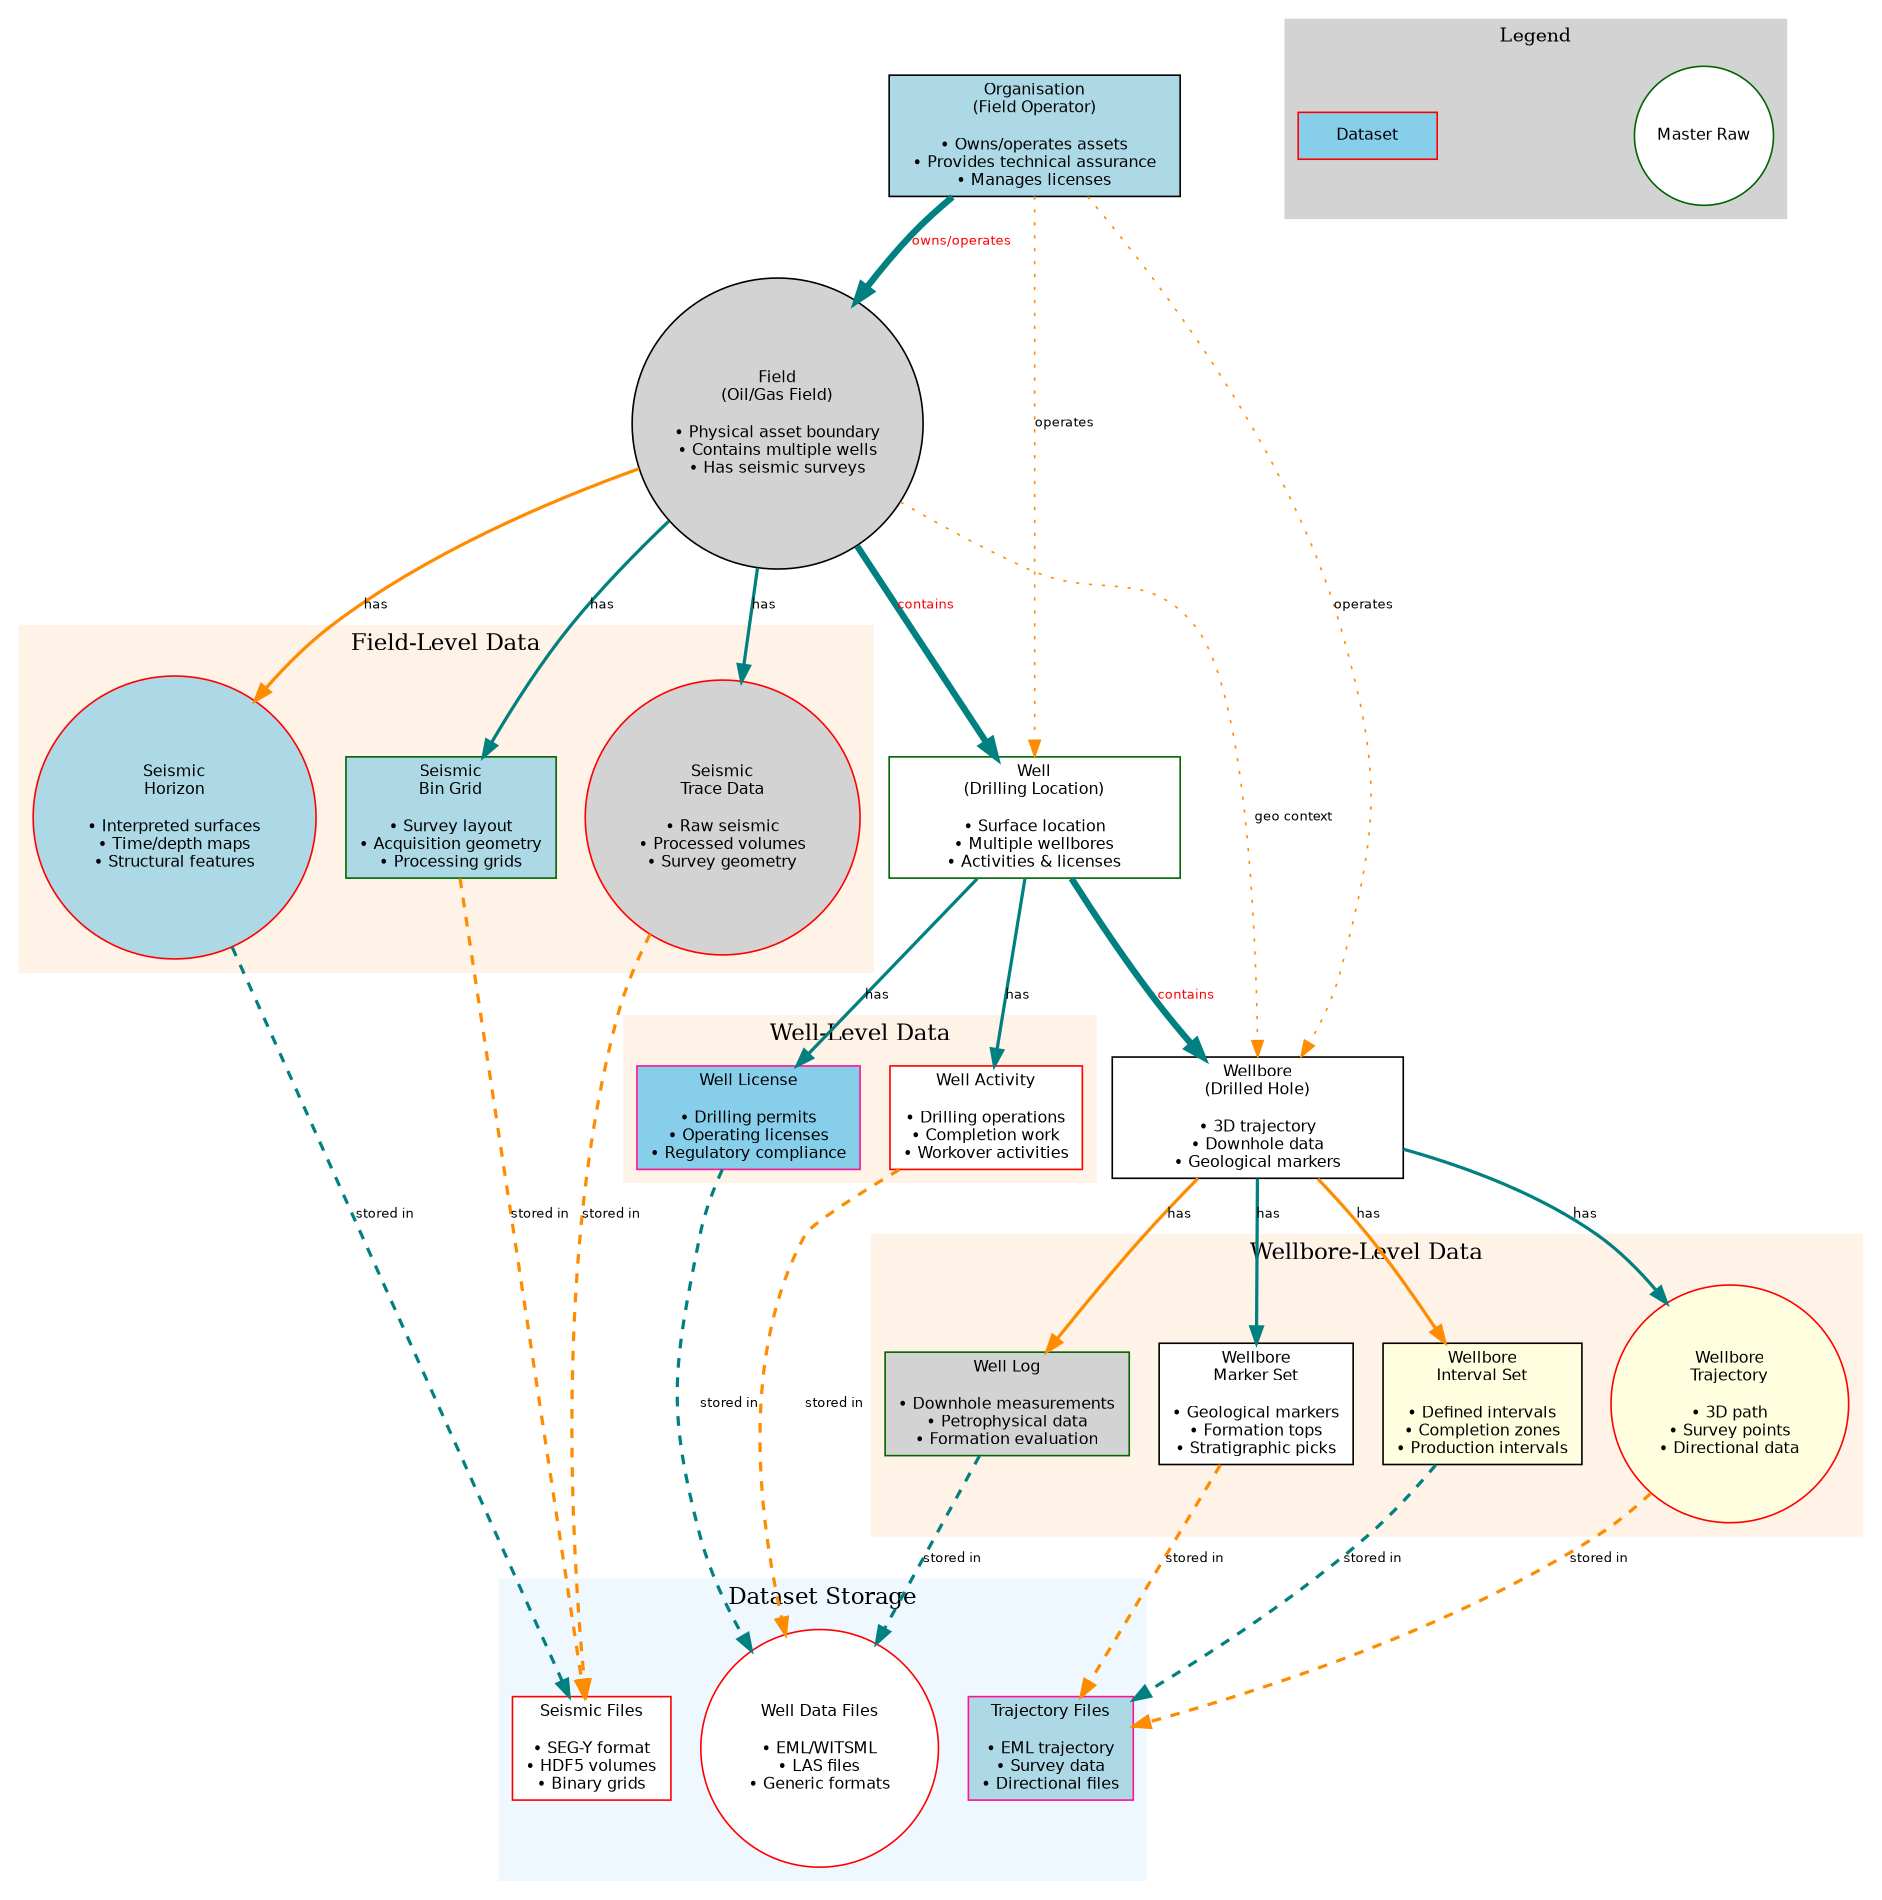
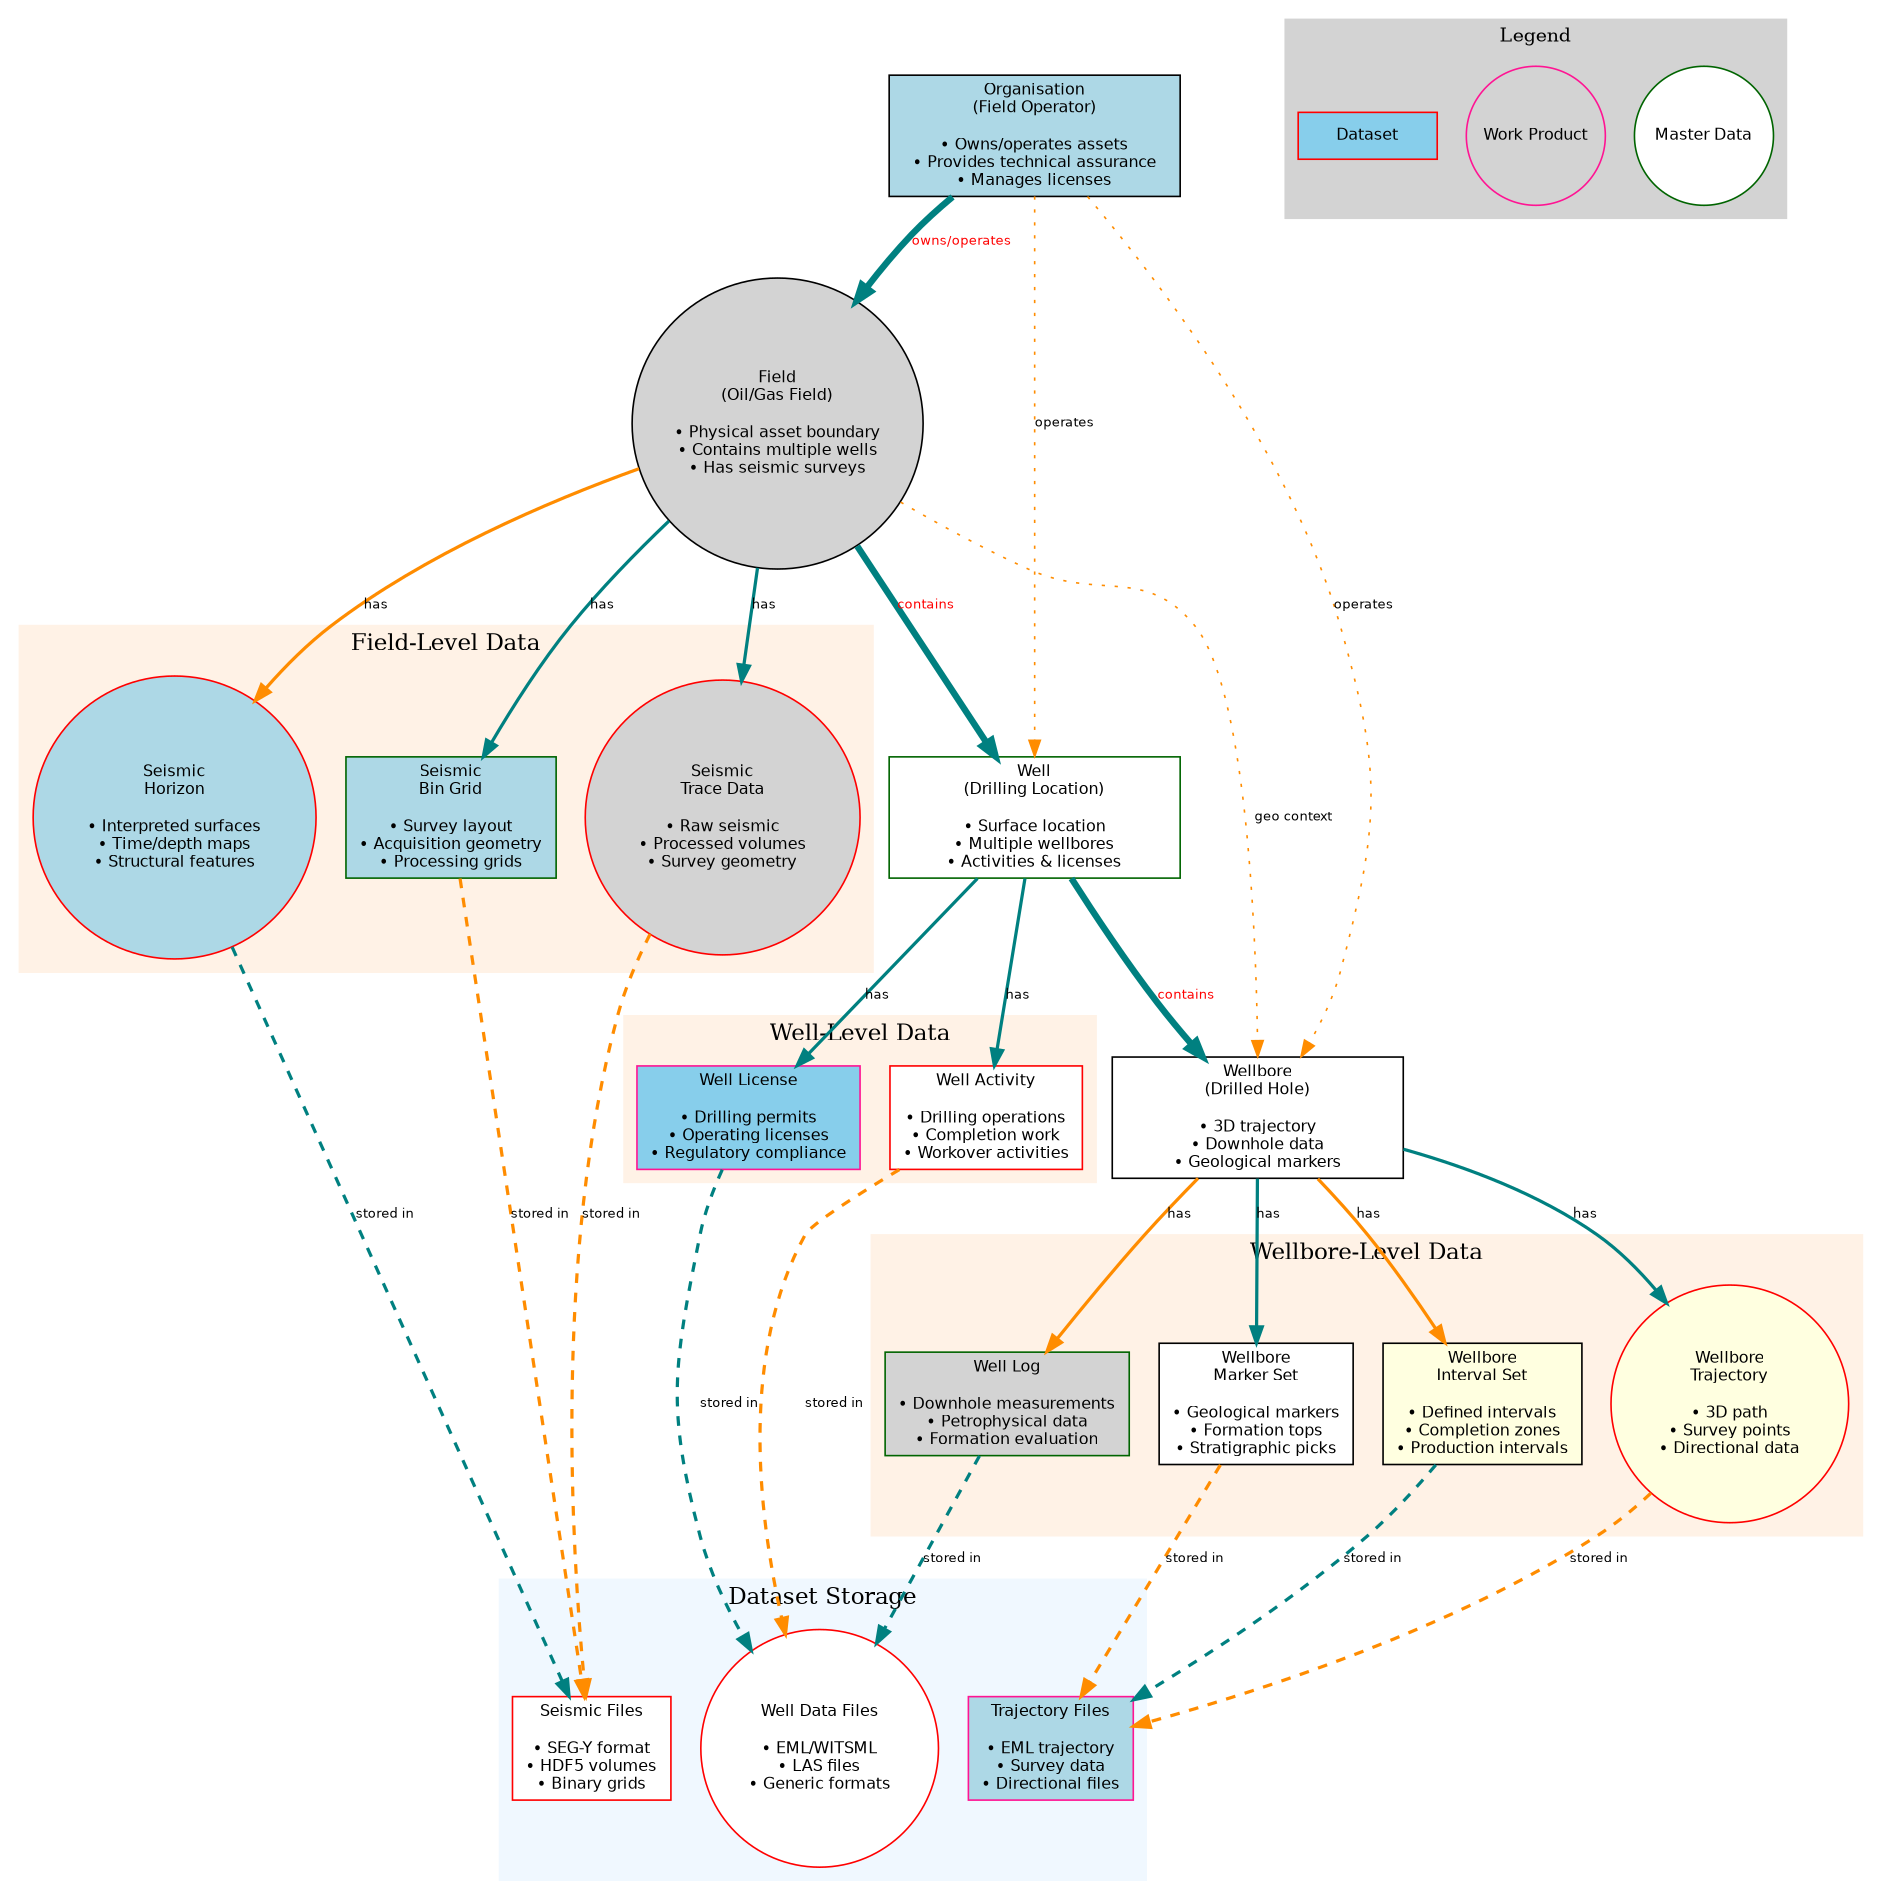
none -> (1536, 136)
(1704, 136) -> (1704, 136)
